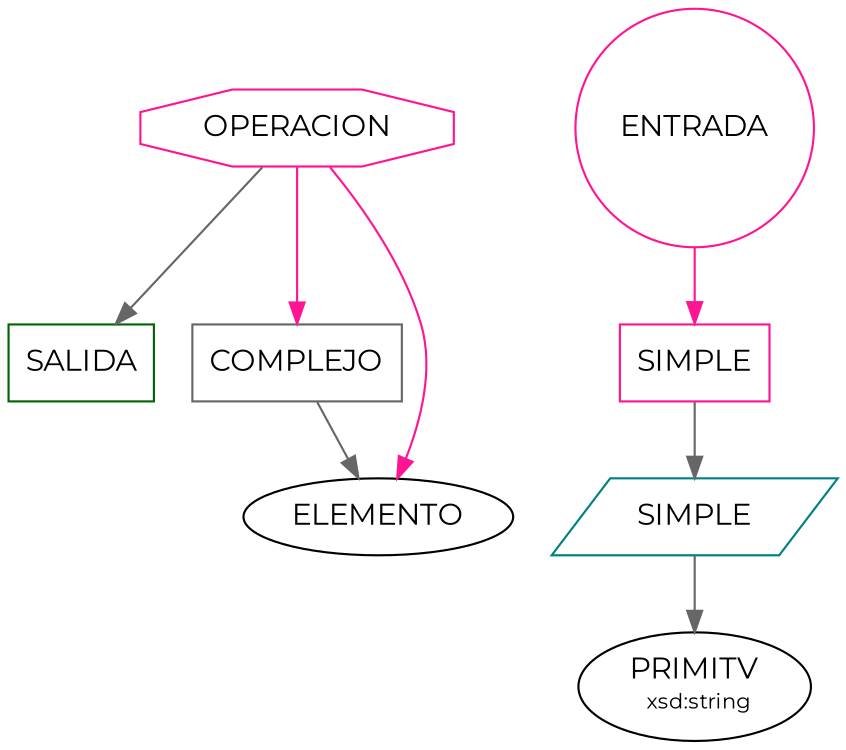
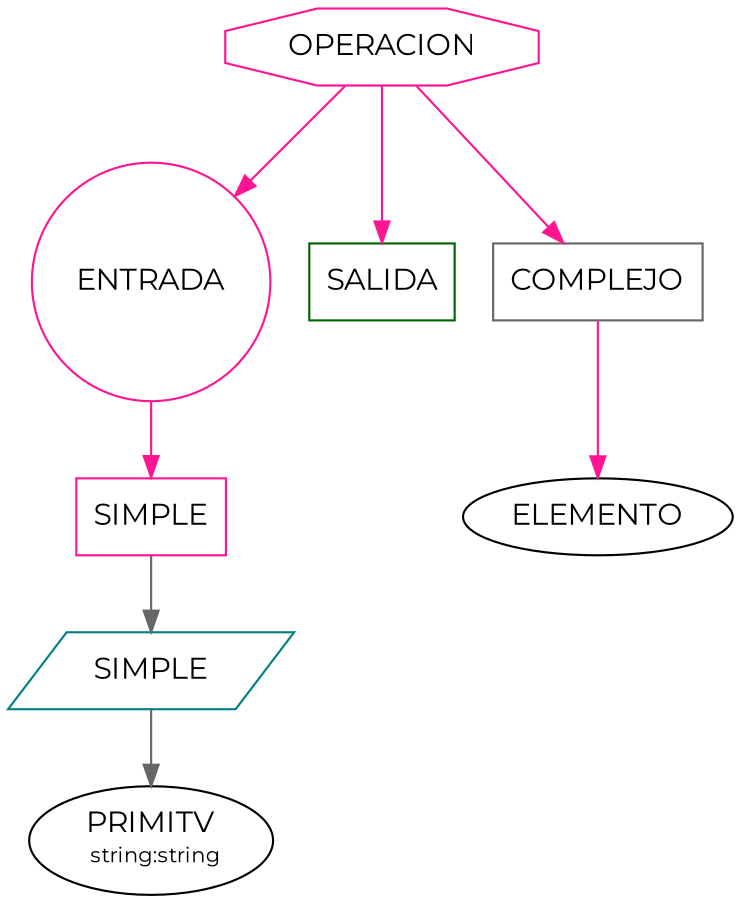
(197, 237) -> (382, 154)
(414, 303) -> (298, 133)
(333, 431) -> (598, 389)
(699, 702) -> (155, 856)
